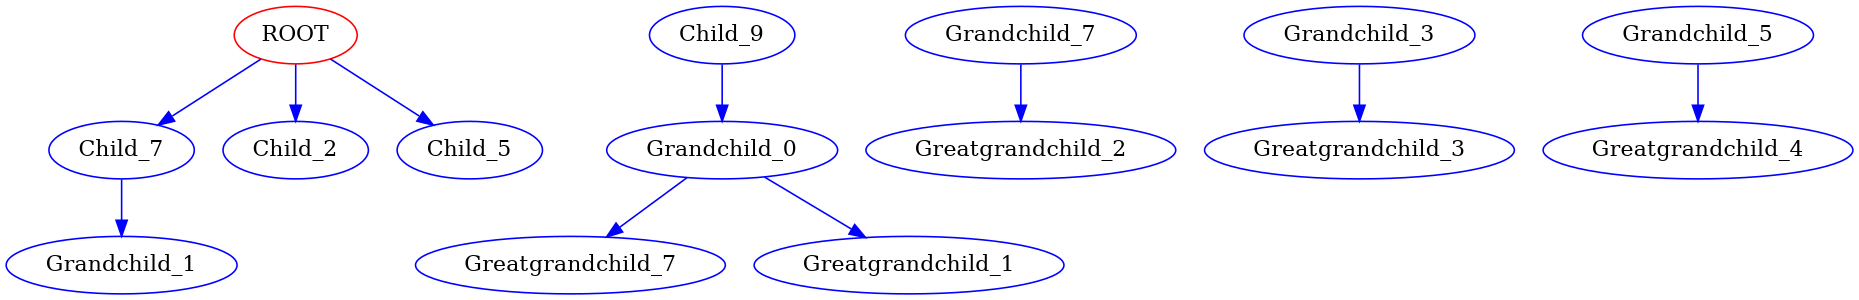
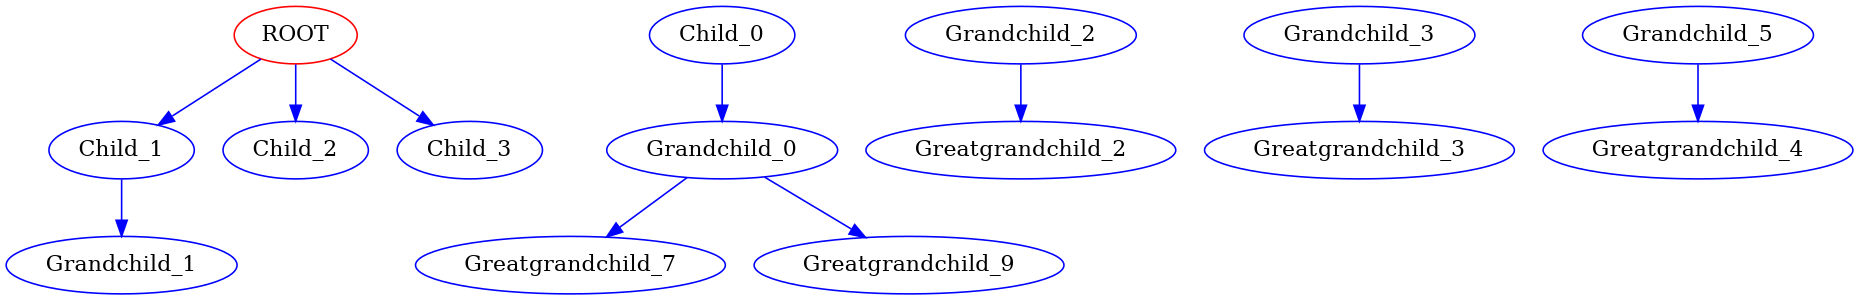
(722, 35) -> (722, 35)
(1021, 35) -> (1021, 35)
(122, 150) -> (122, 150)
(470, 150) -> (470, 150)
(909, 265) -> (909, 265)
